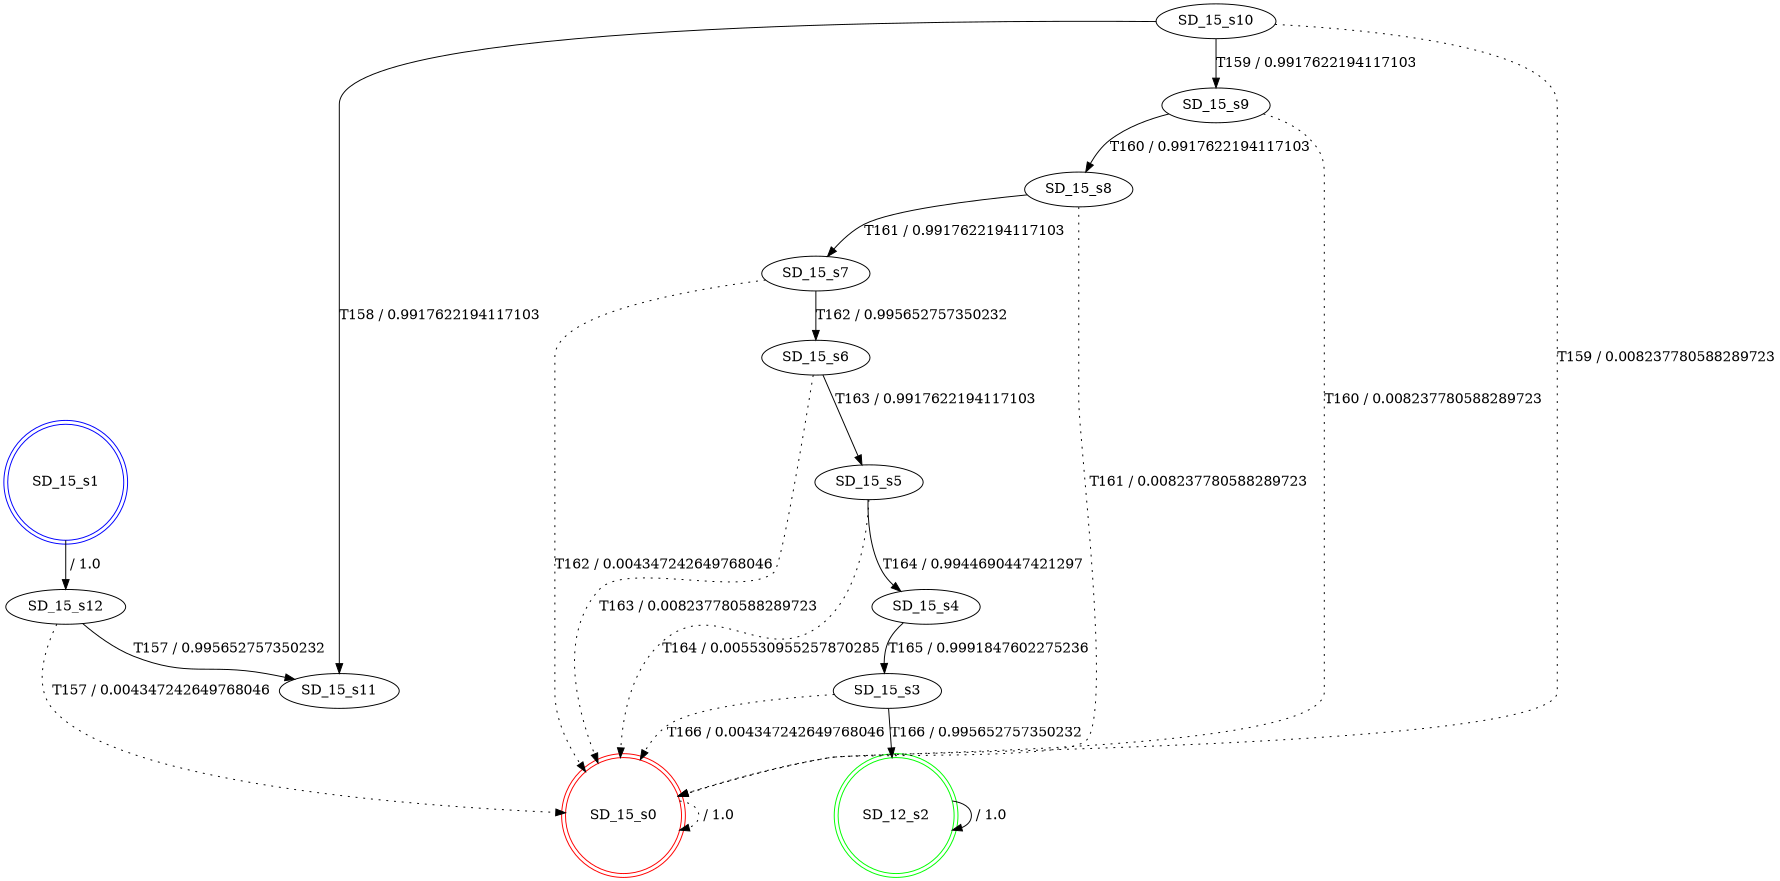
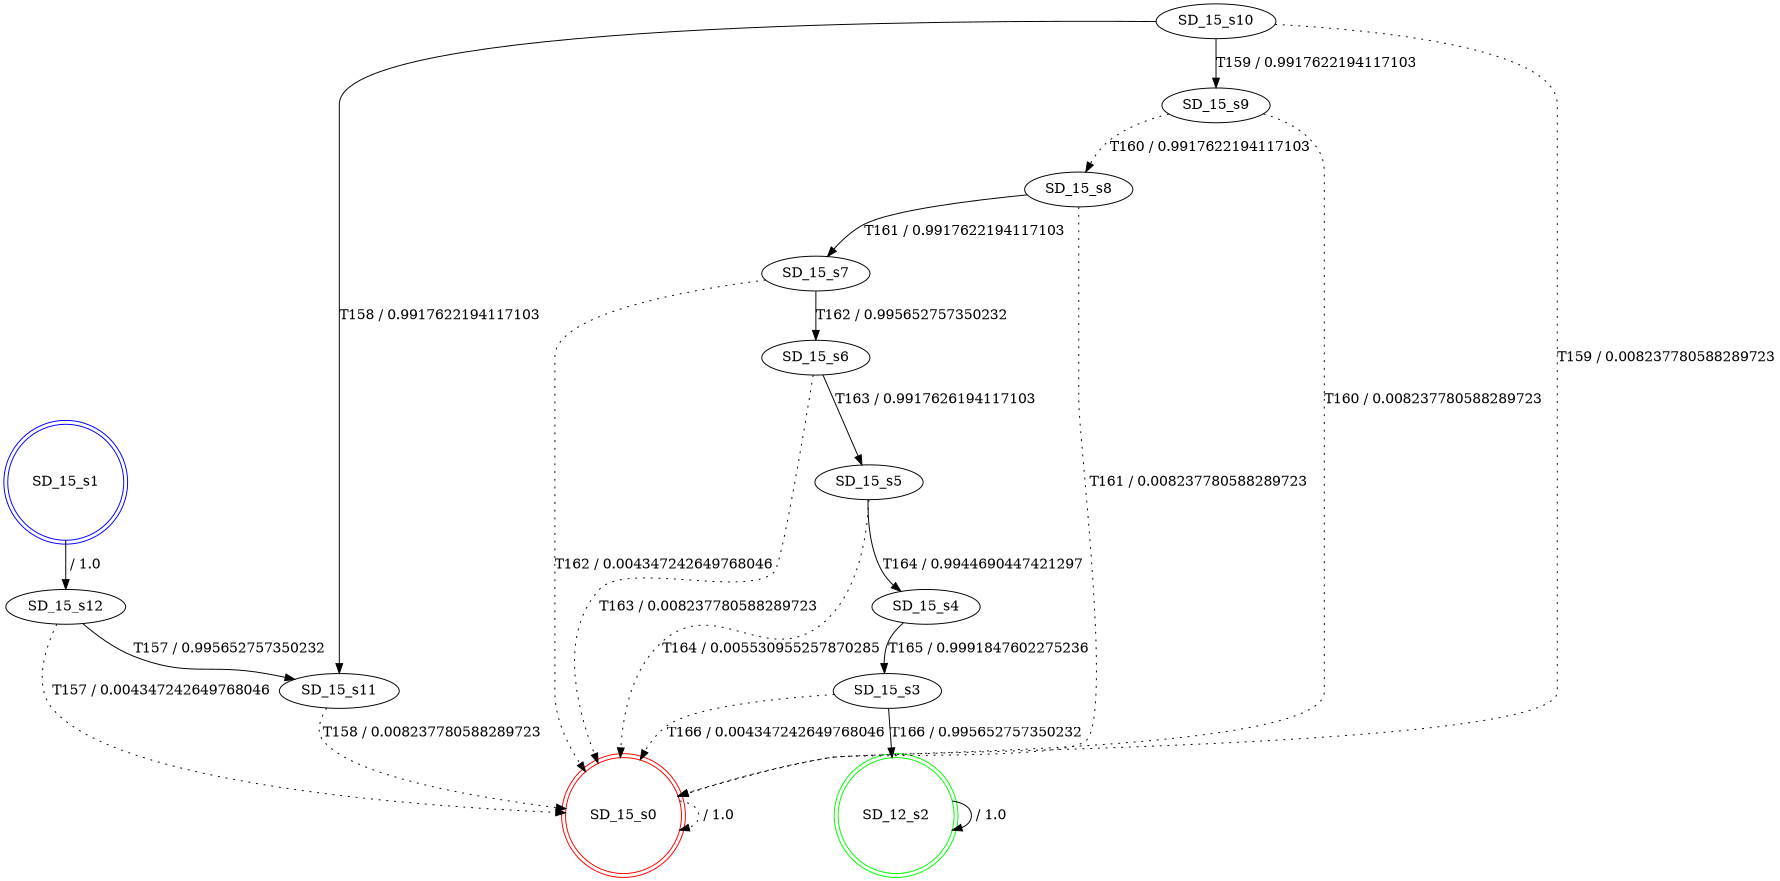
(1124, 131) -> (1124, 131)
(936, 400) -> (936, 400)
none -> (418, 783)
